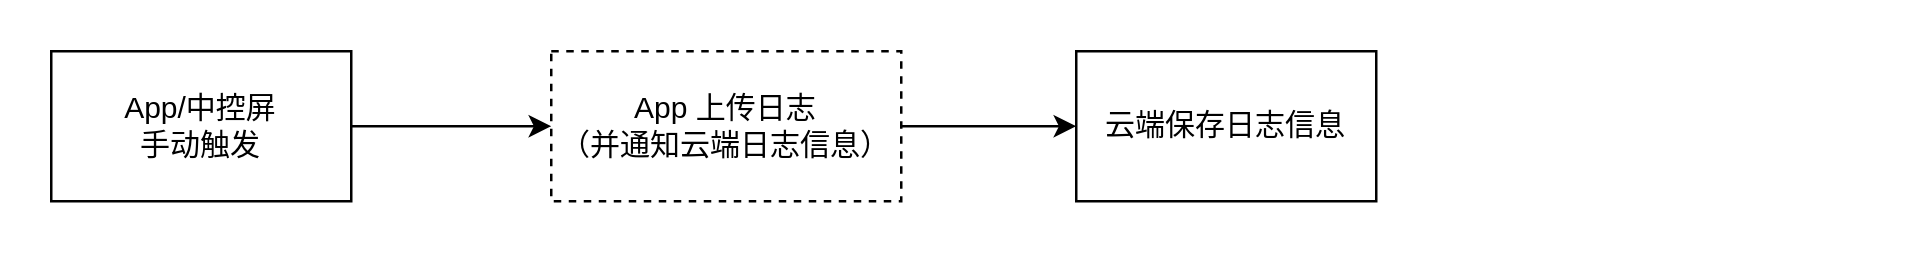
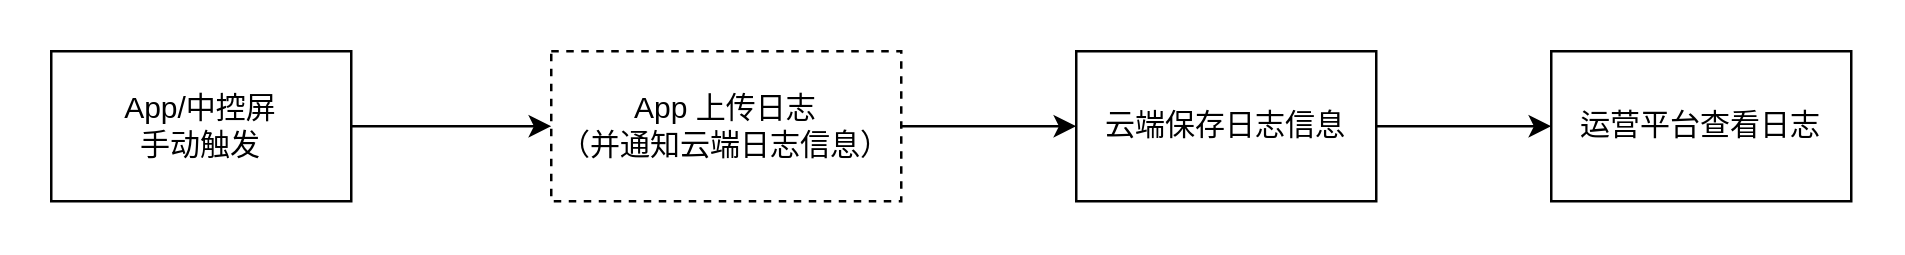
none -> (1455, 126)
none -> (1701, 126)
